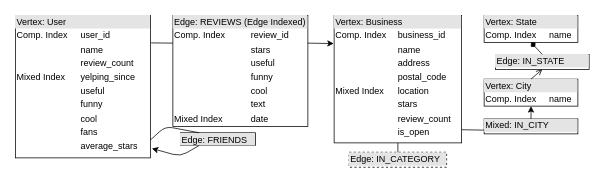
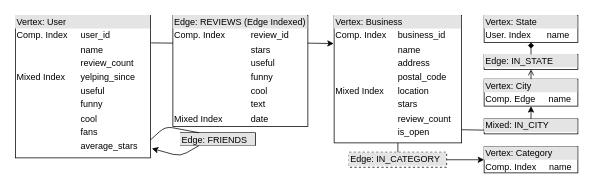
(520, 26) -> (520, 26)
(542, 62) -> (531, 62)
(520, 90) -> (517, 90)
none -> (463, 160)
none -> (531, 160)
